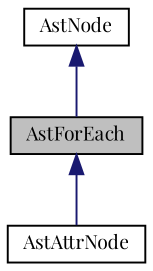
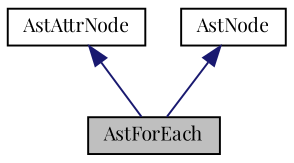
(77, 200) -> (121, 90)
